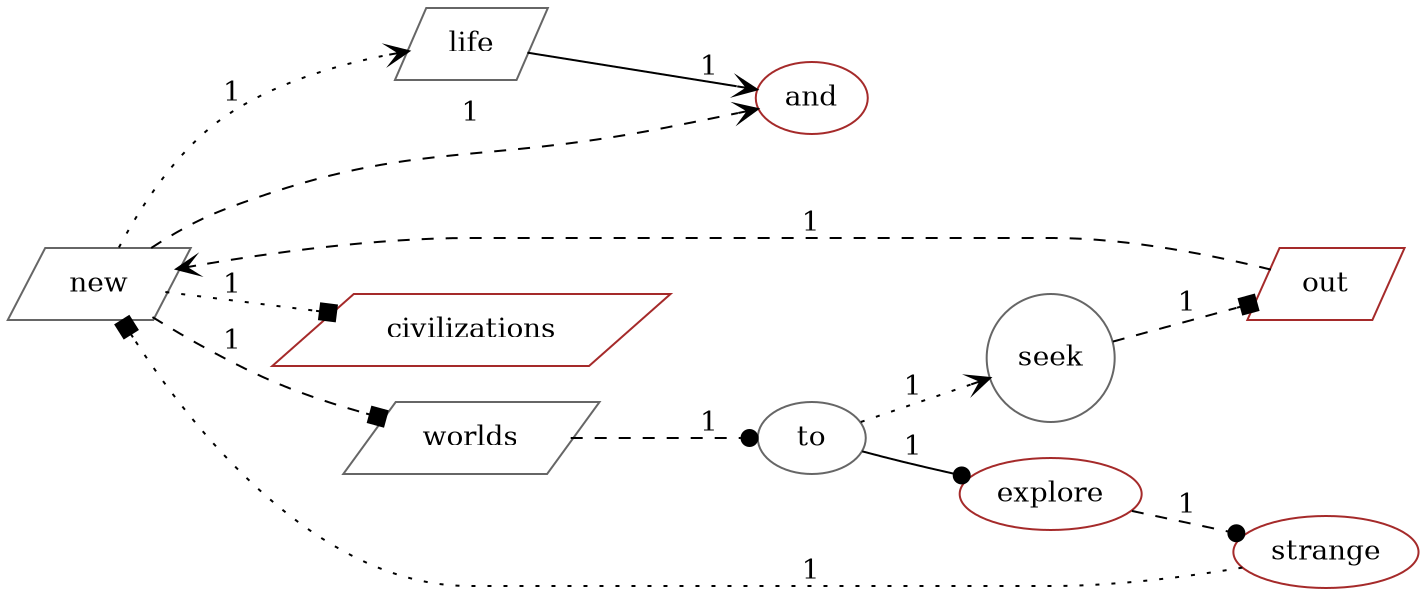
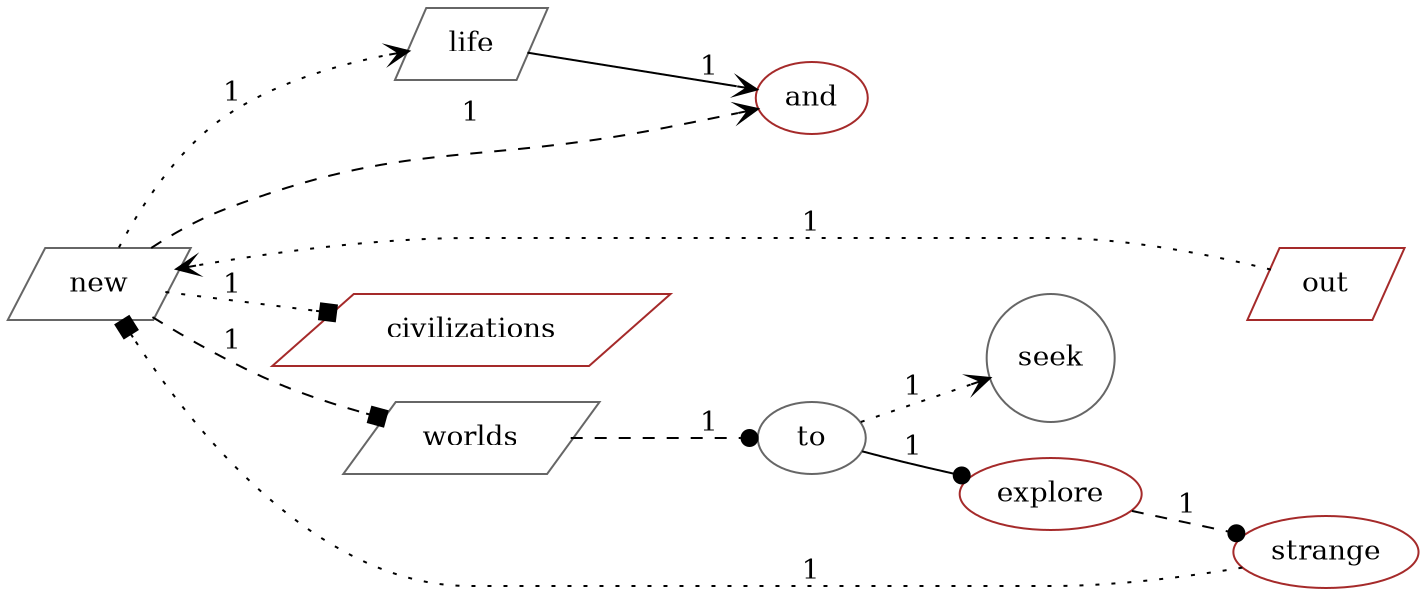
(734, 238) -> (734, 238)
(1175, 325) -> none
